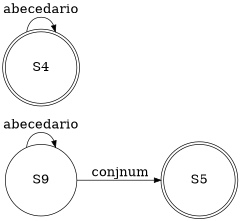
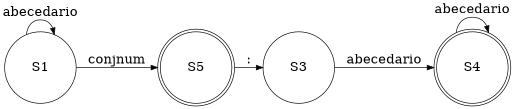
none -> (299, 68)
(41, 180) -> (40, 68)
